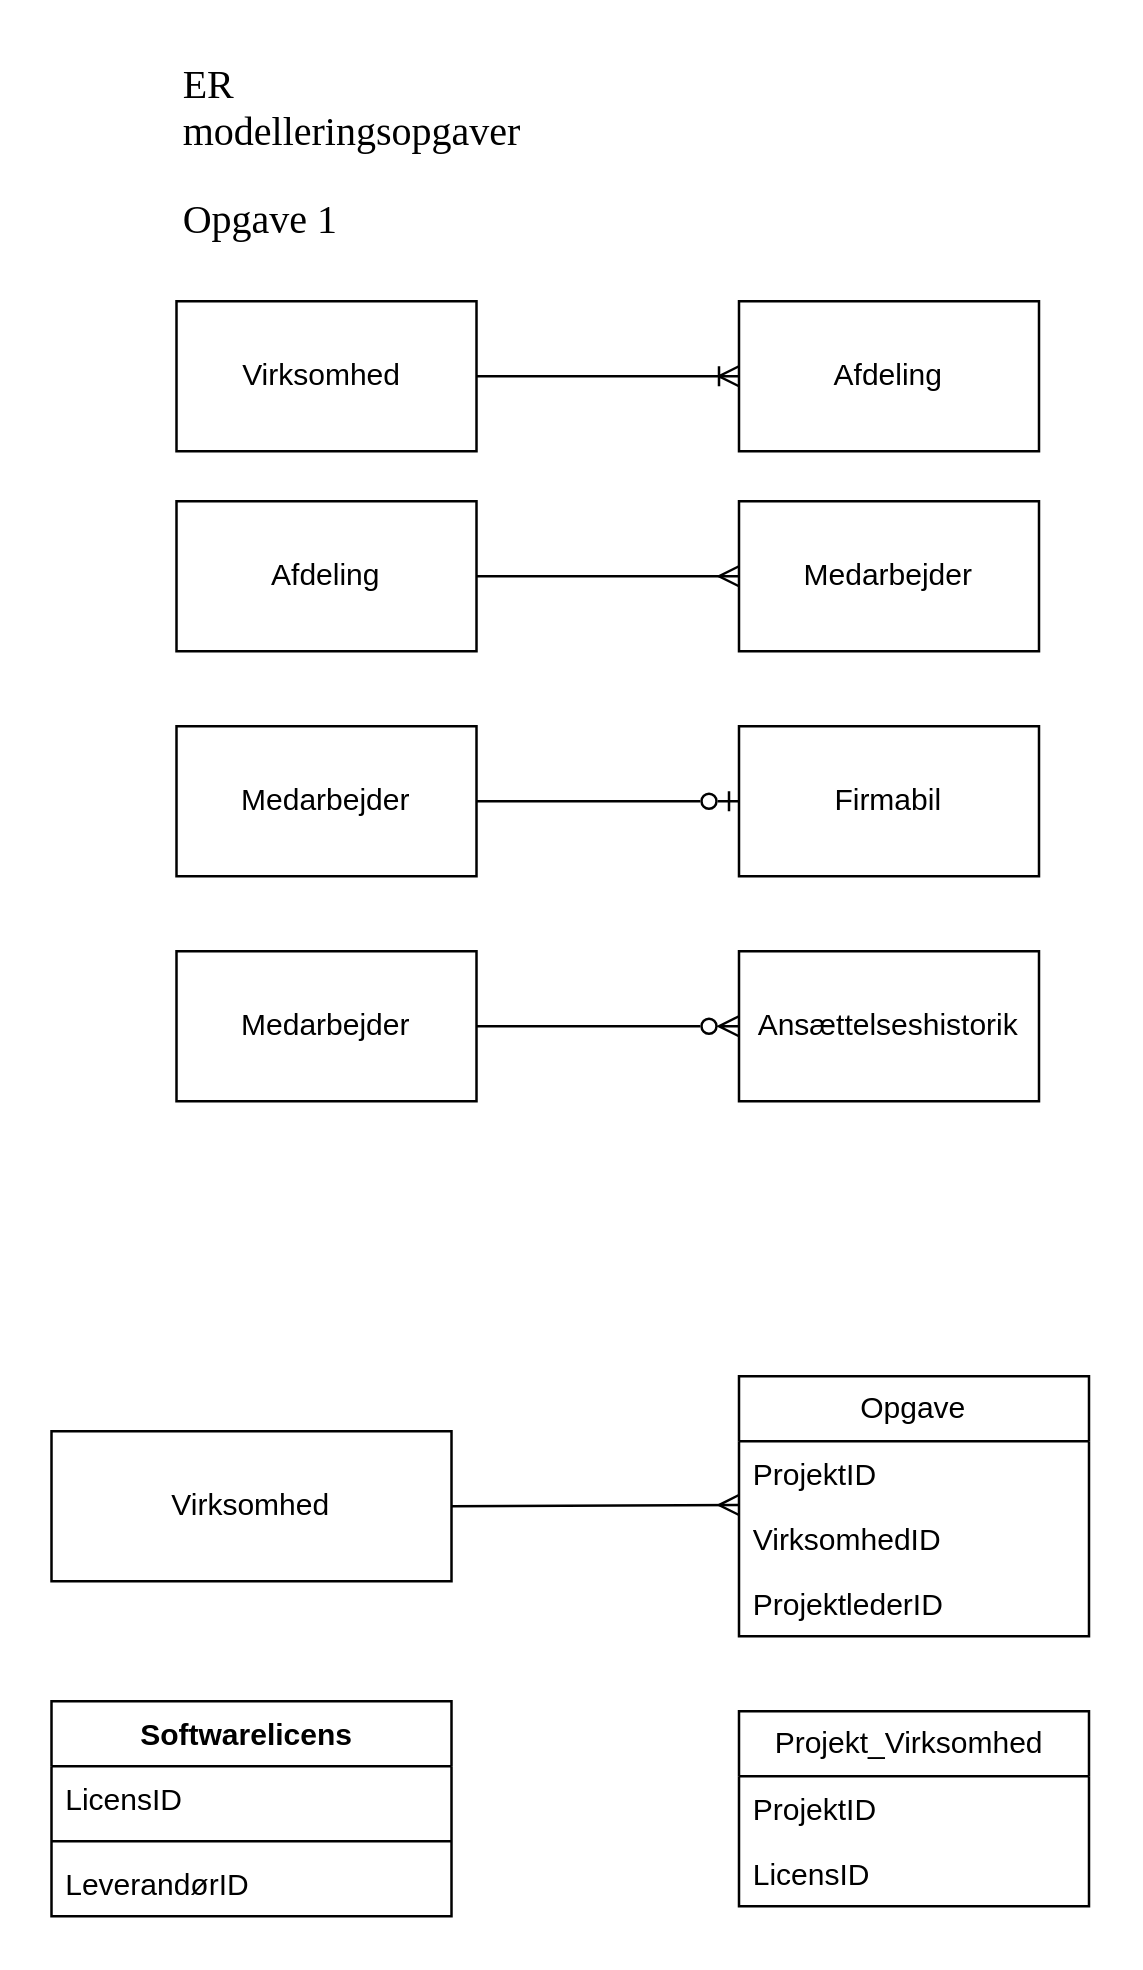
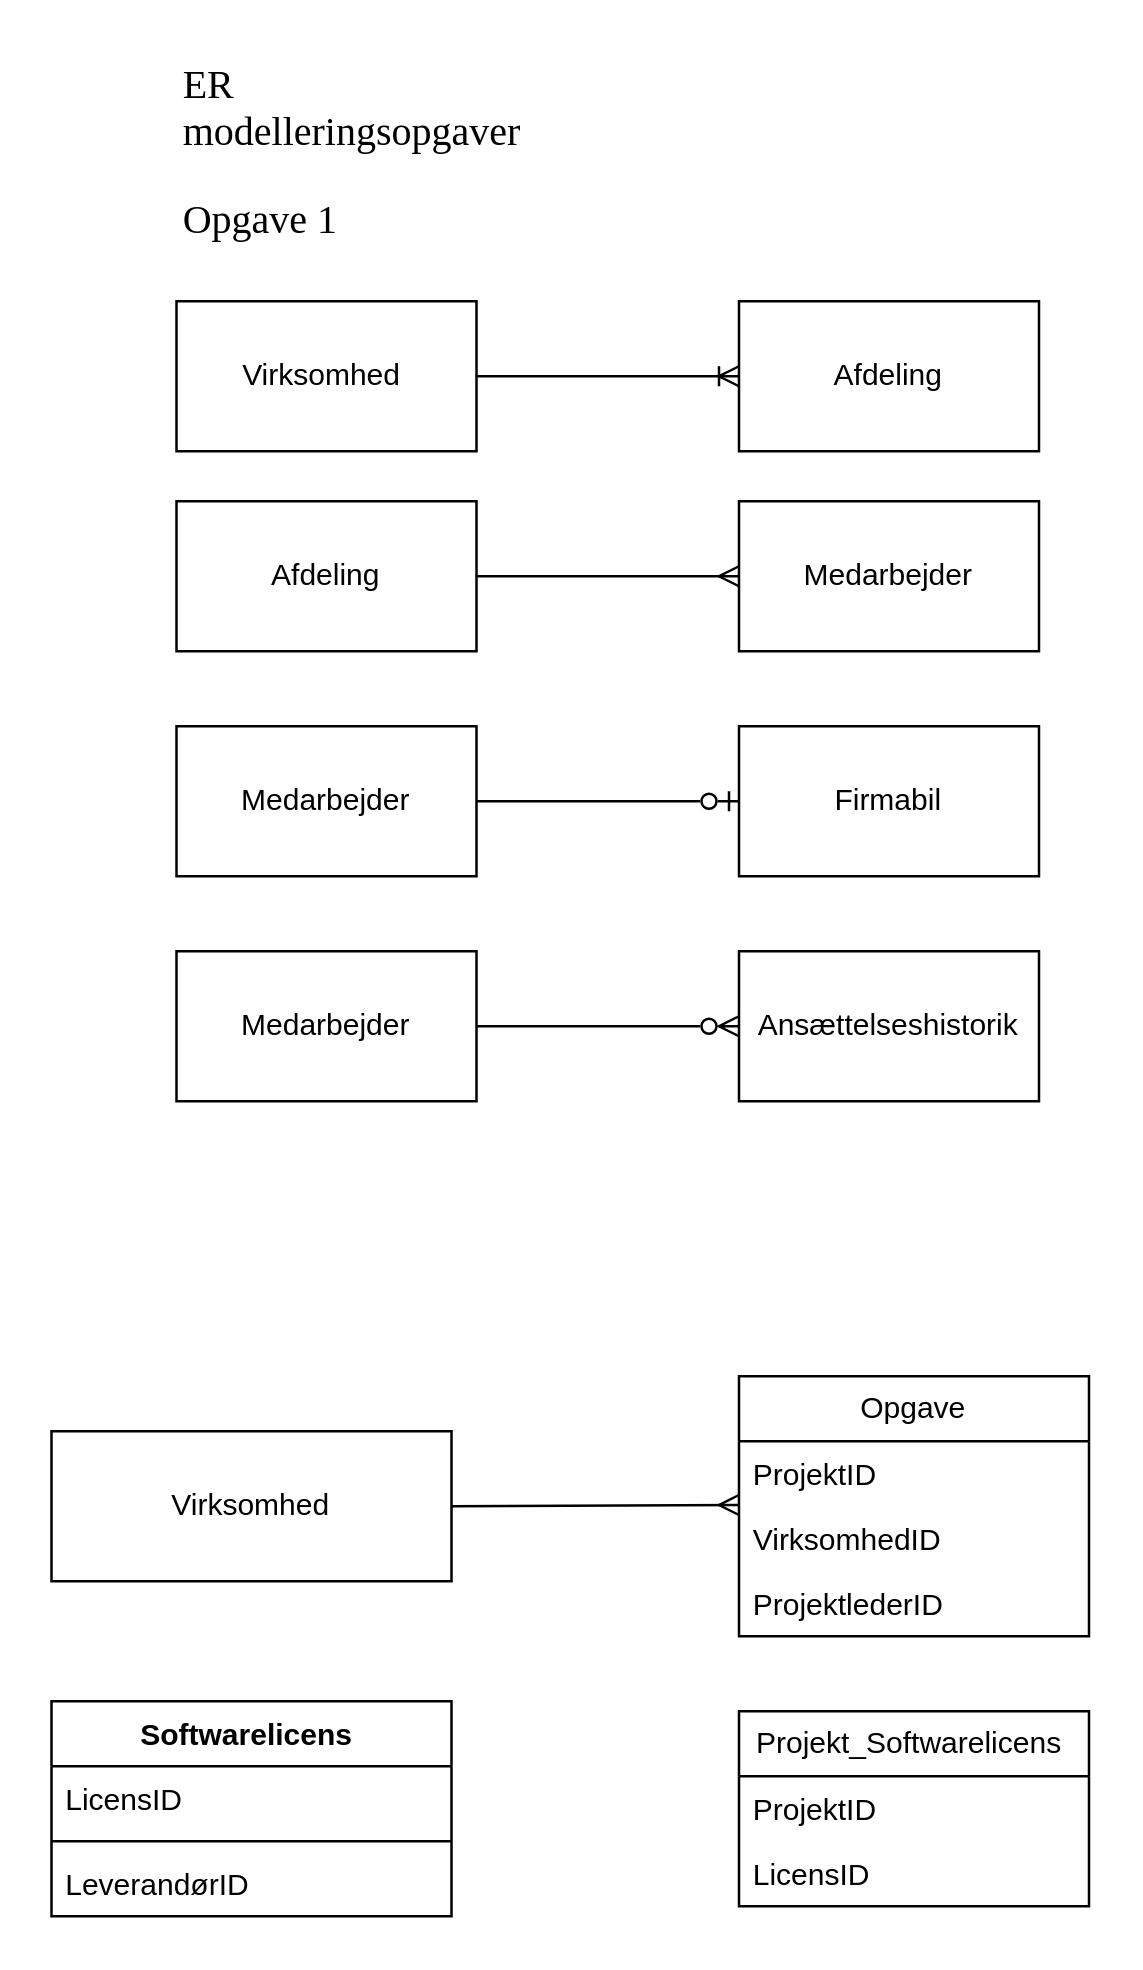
(914, 1744) -> (914, 1744)
